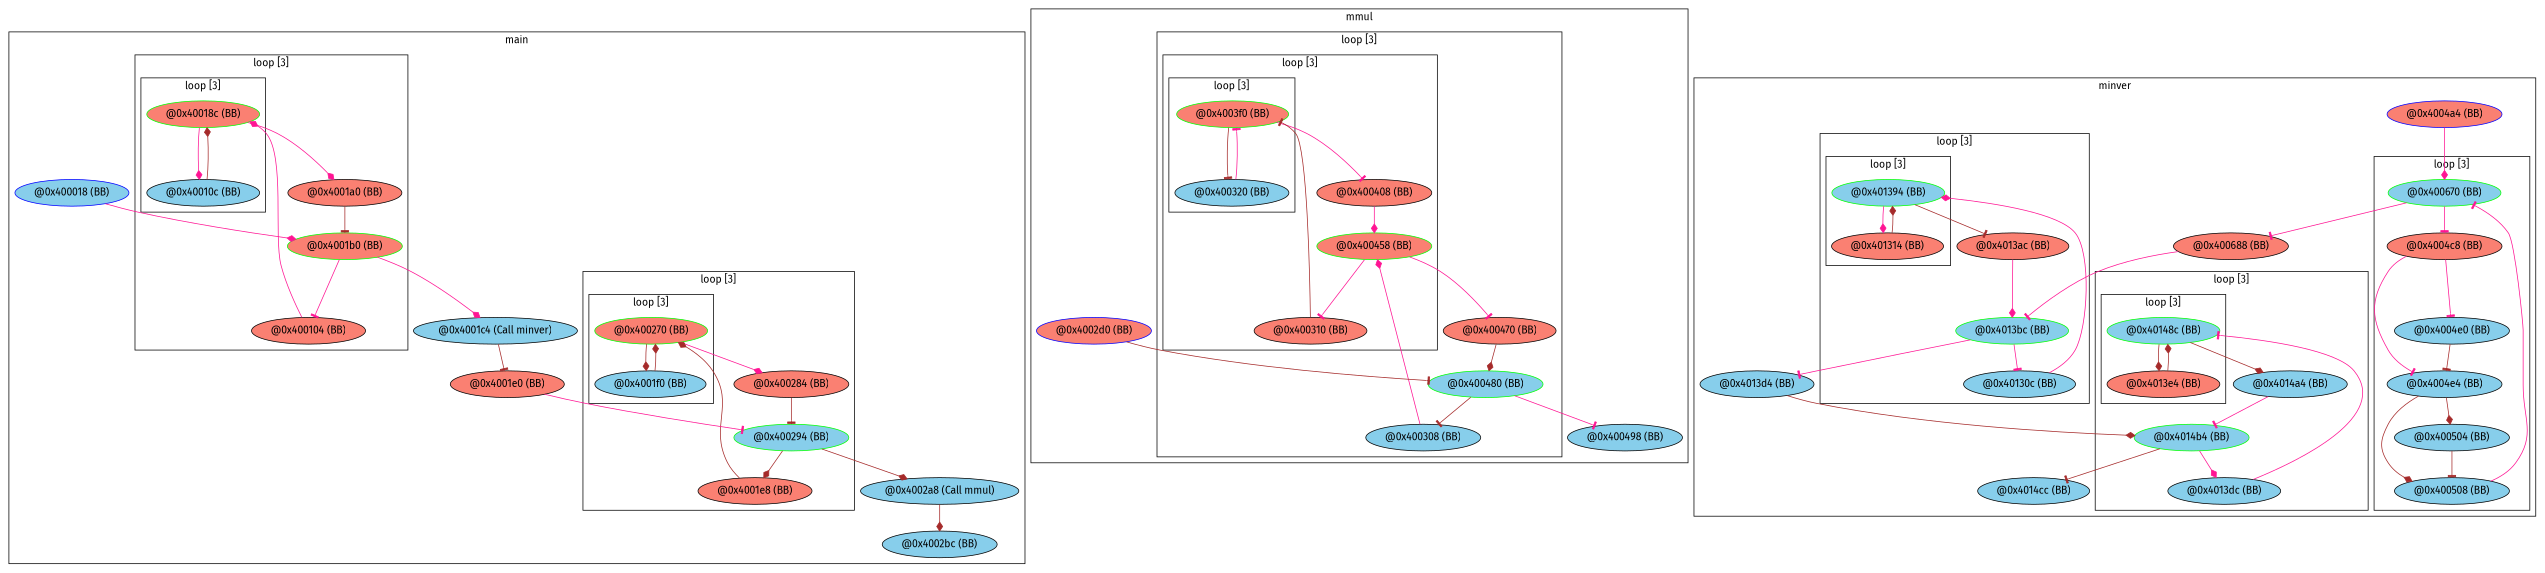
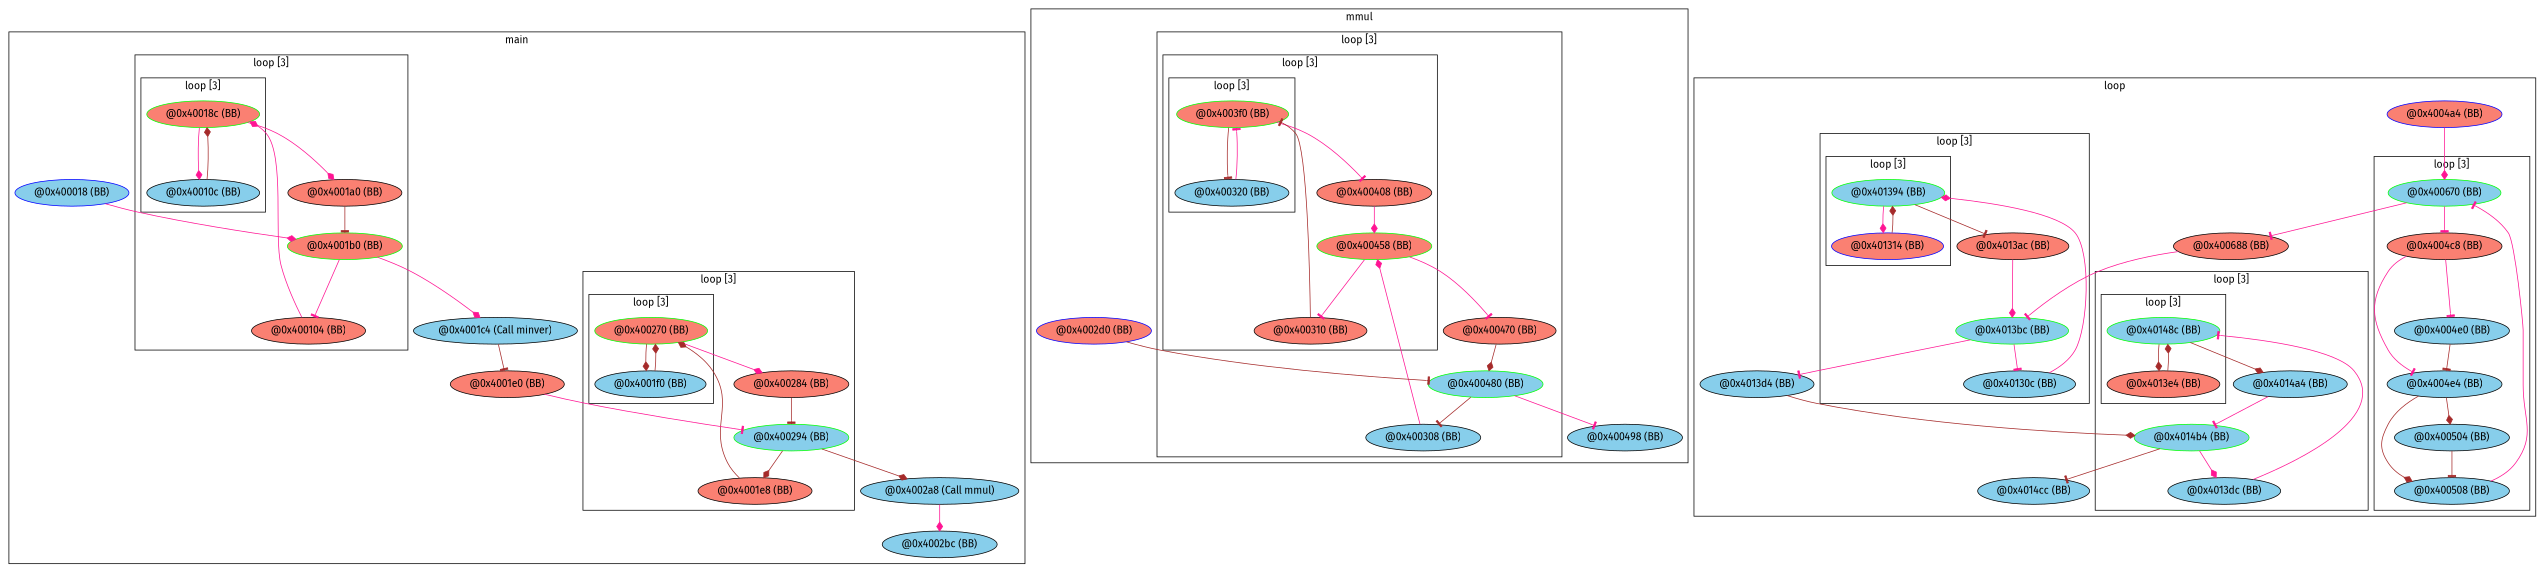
(2115, 86) -> (2115, 86)
(1888, 246) -> (1888, 246)
(940, 513) -> (940, 513)
